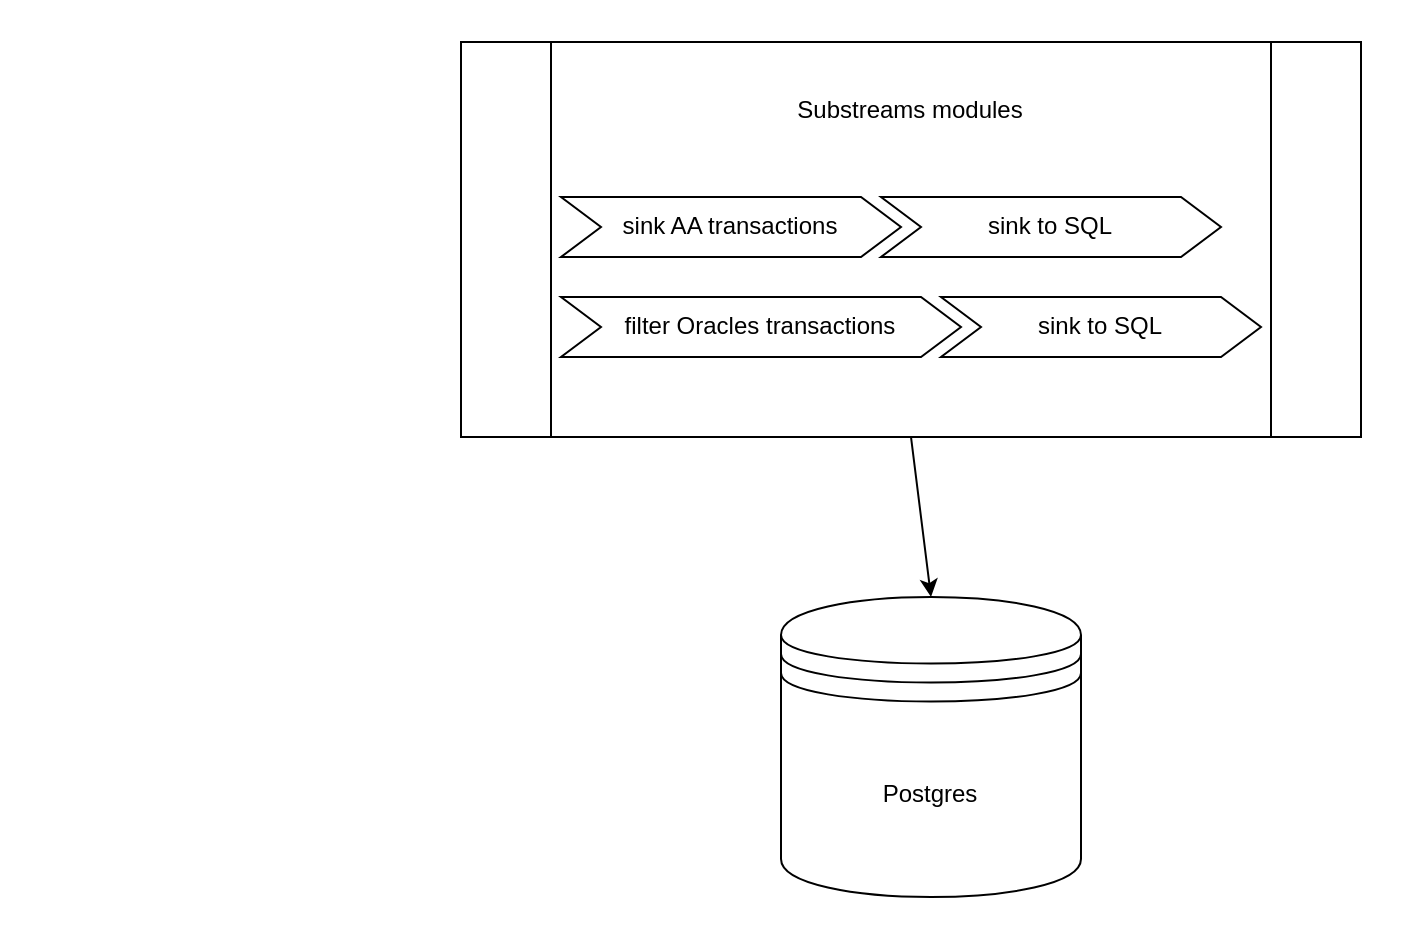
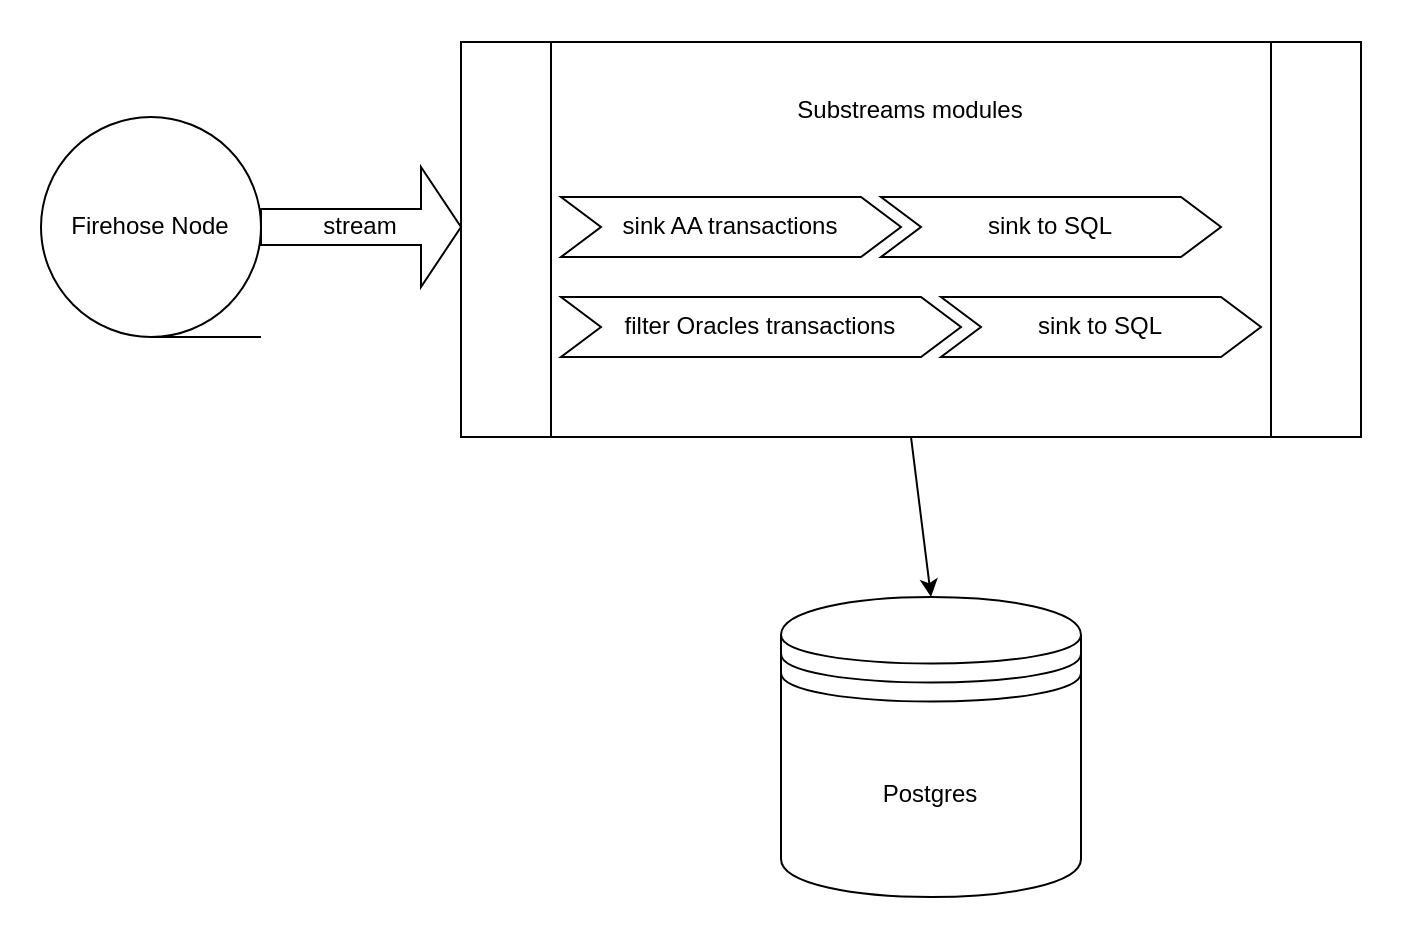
none -> (151, 227)
none -> (361, 227)
